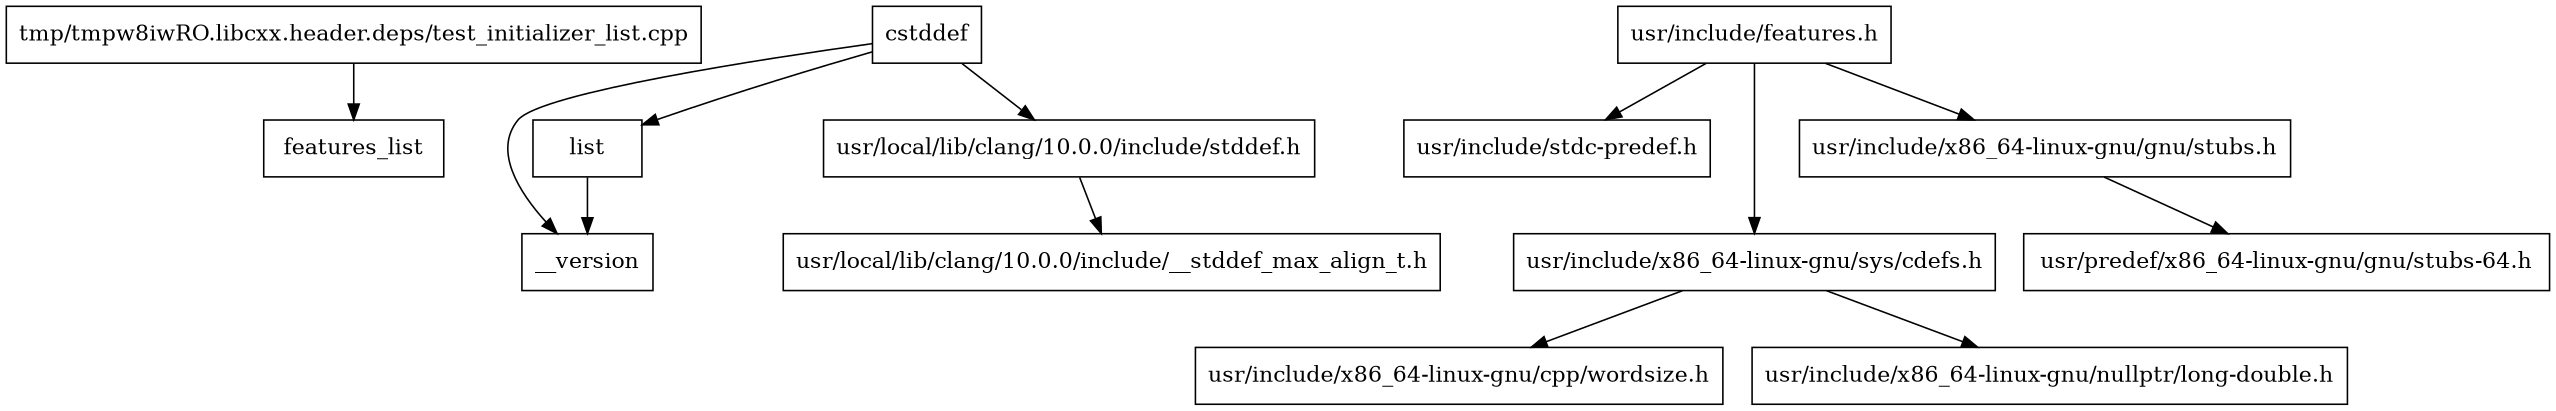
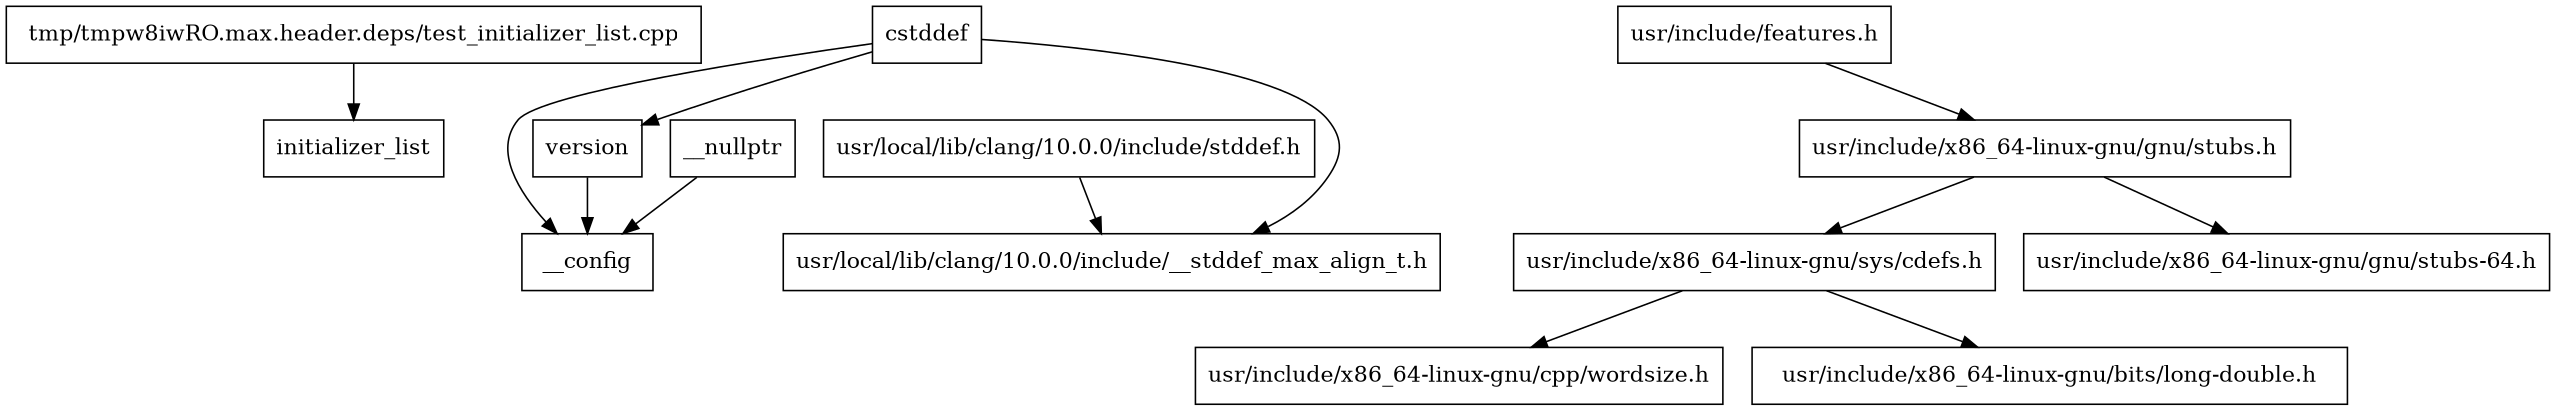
(354, 35) -> (354, 35)
(992, 87) -> (1230, 74)
(1754, 140) -> (1907, 202)
(354, 148) -> (354, 148)
(587, 148) -> (587, 148)
none -> (733, 148)
(1557, 148) -> none
(587, 262) -> (587, 262)
(2287, 262) -> (2287, 262)
(2050, 376) -> (2050, 376)
